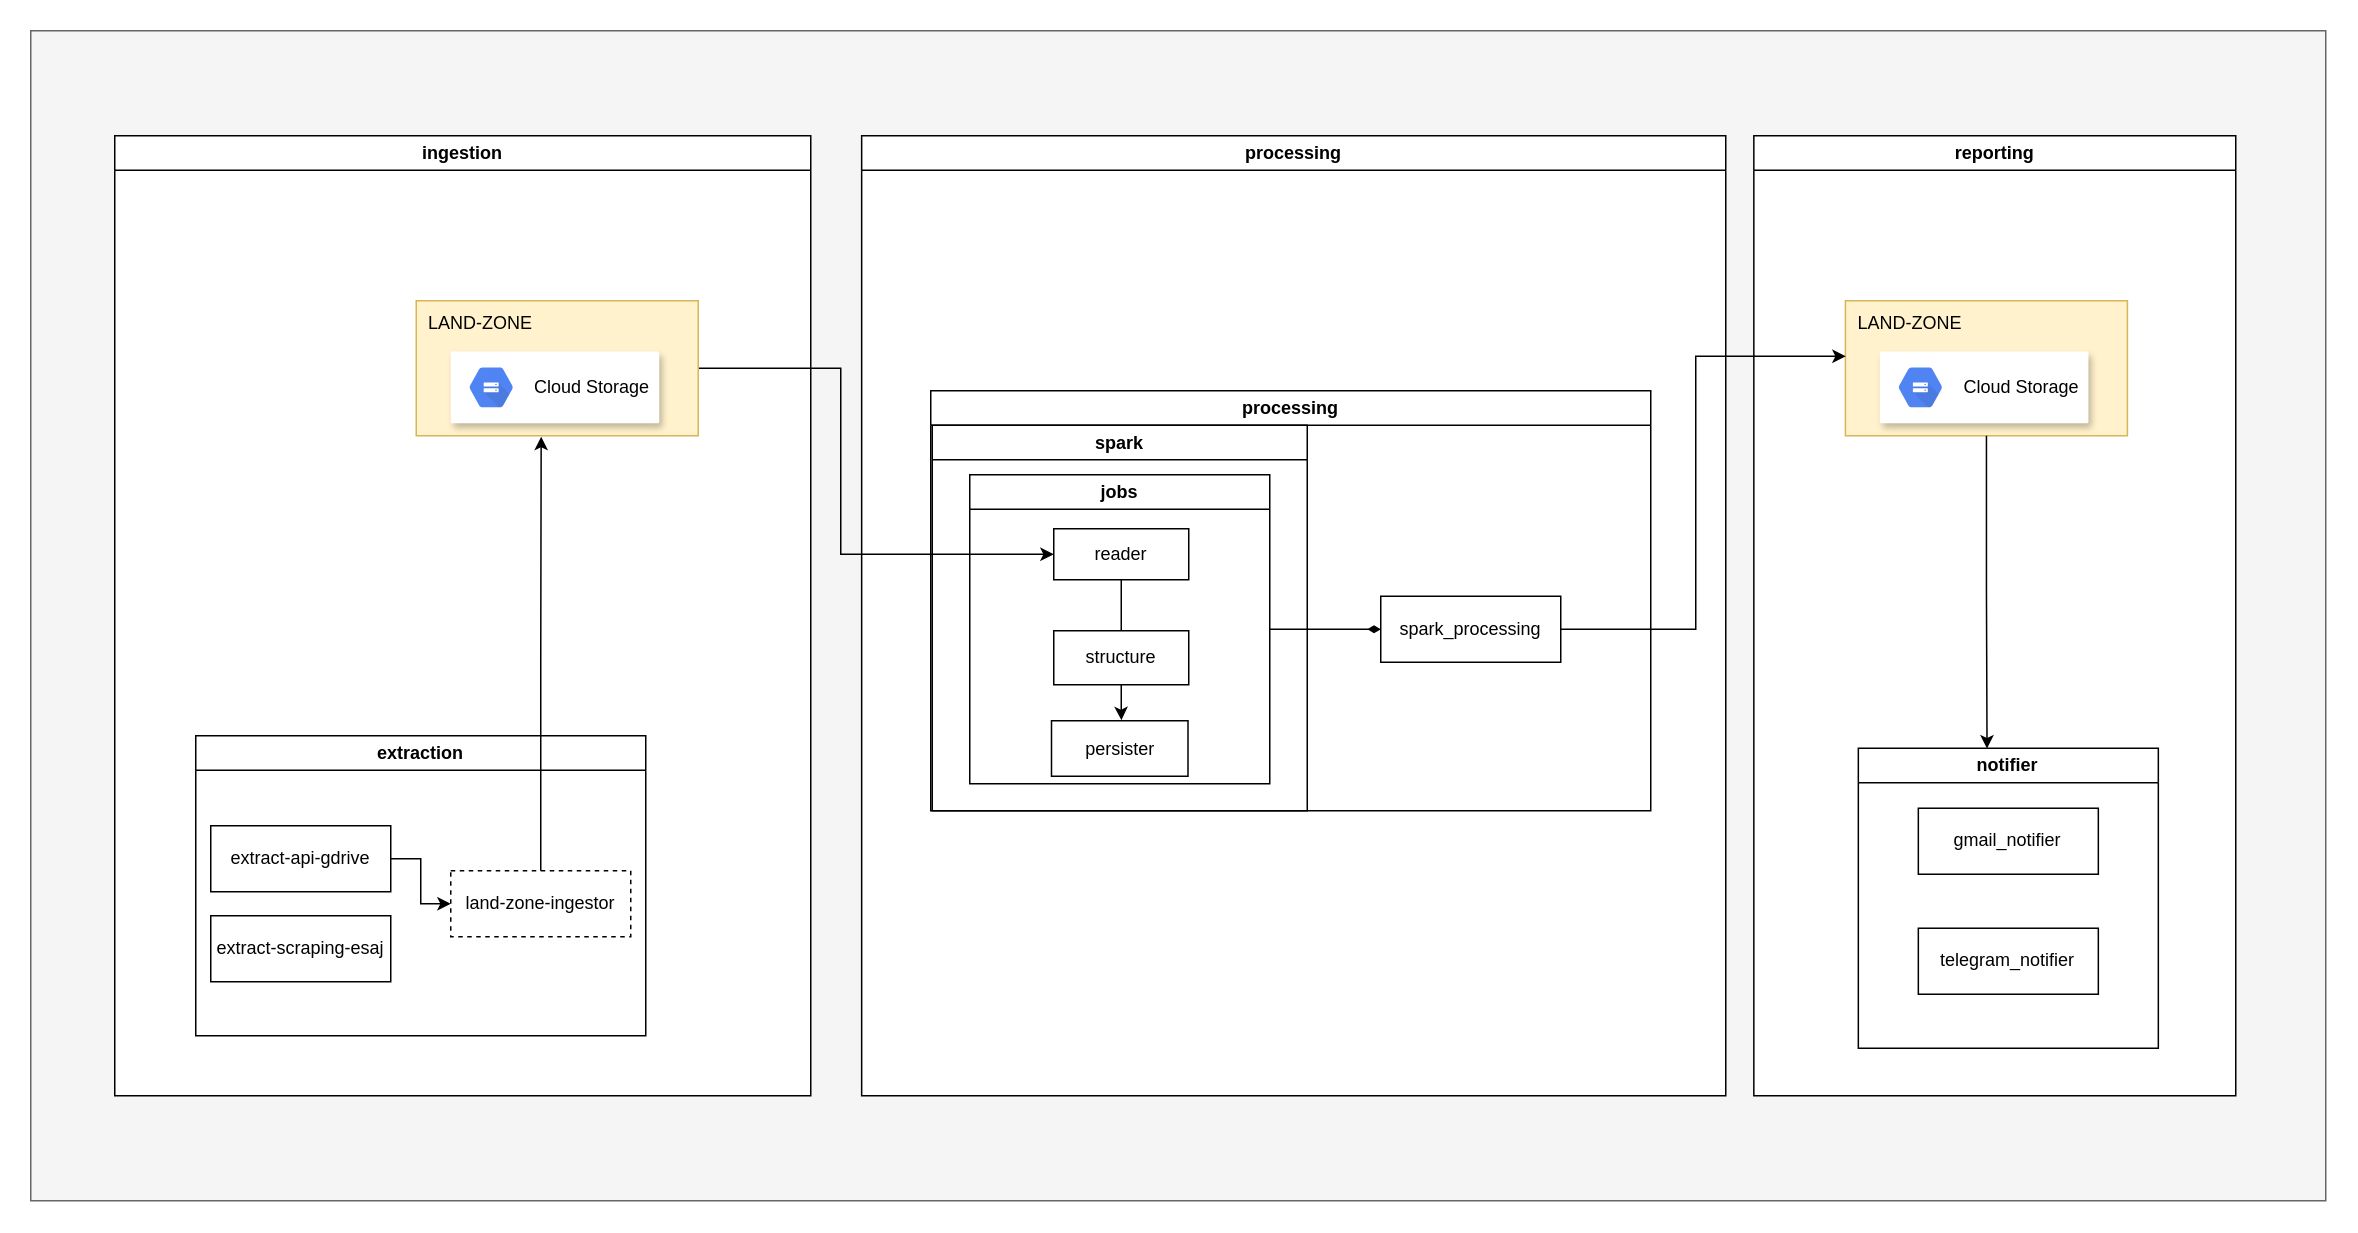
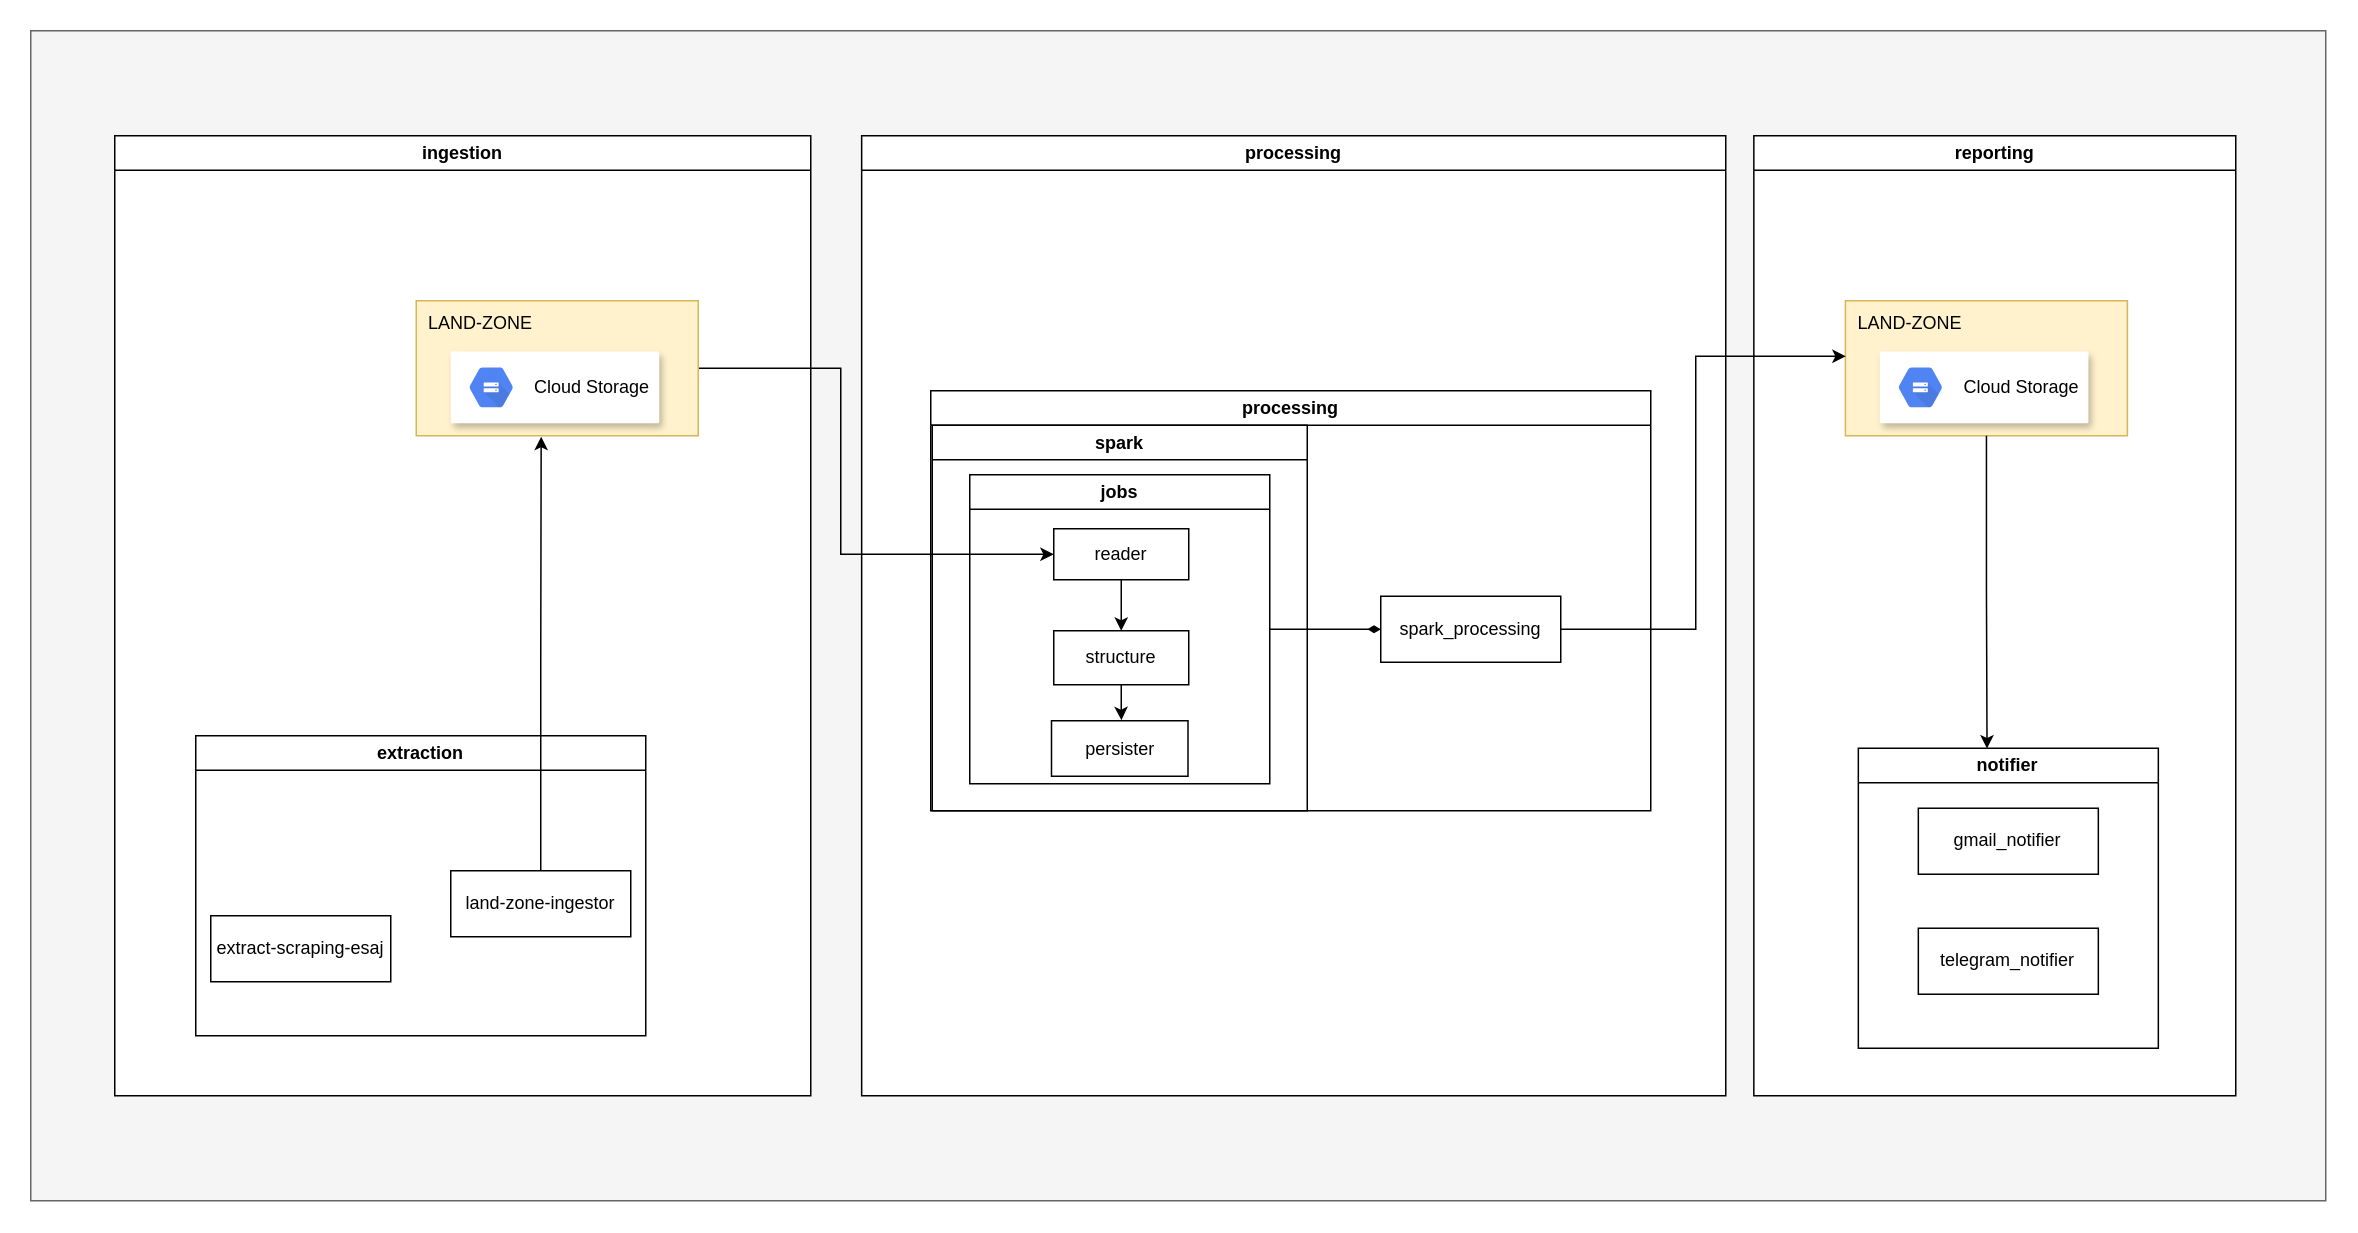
(1121, 623) -> (1121, 619)
(301, 859) -> none
(421, 876) -> none
(541, 904) -> (541, 904)
